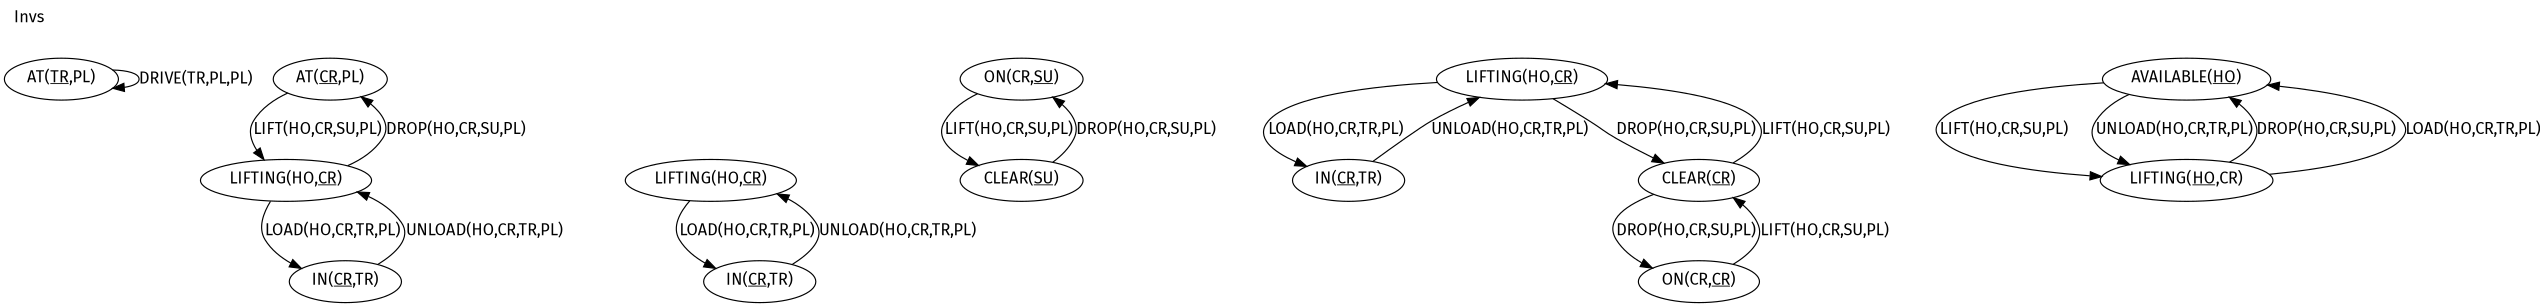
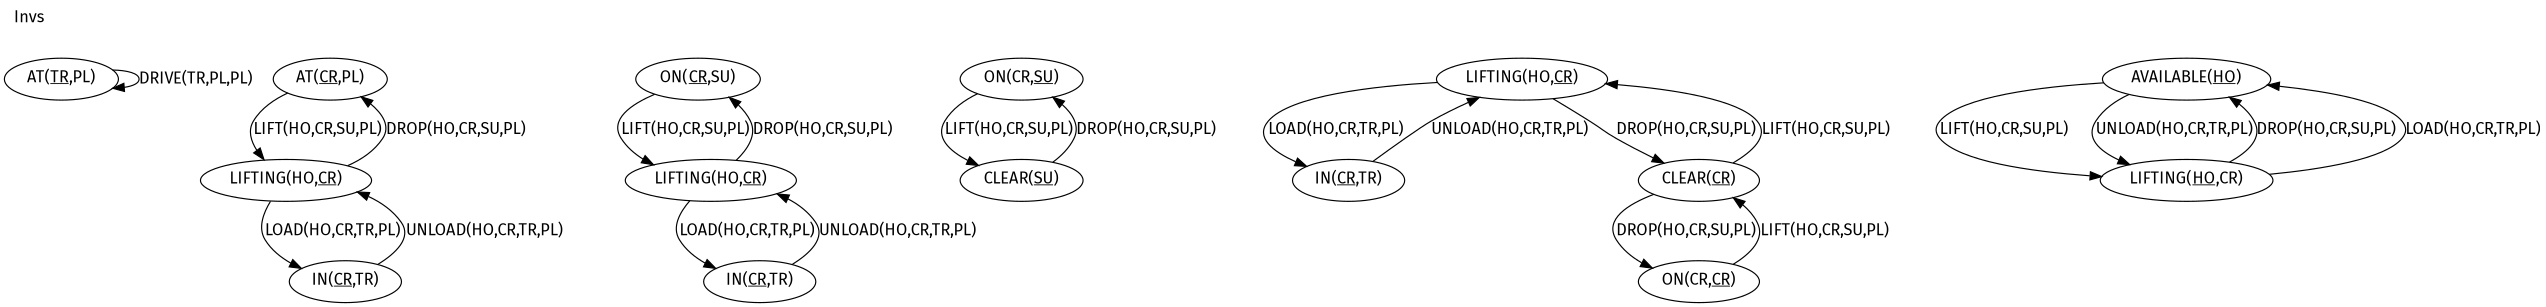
none -> (698, 79)
